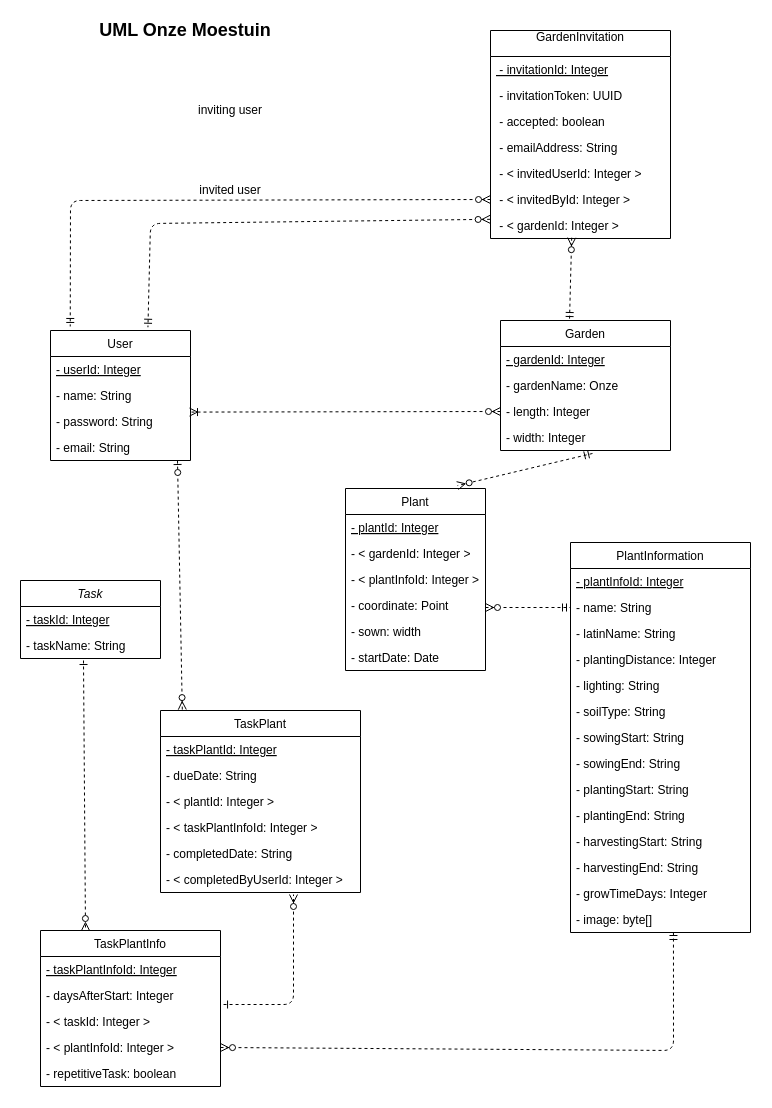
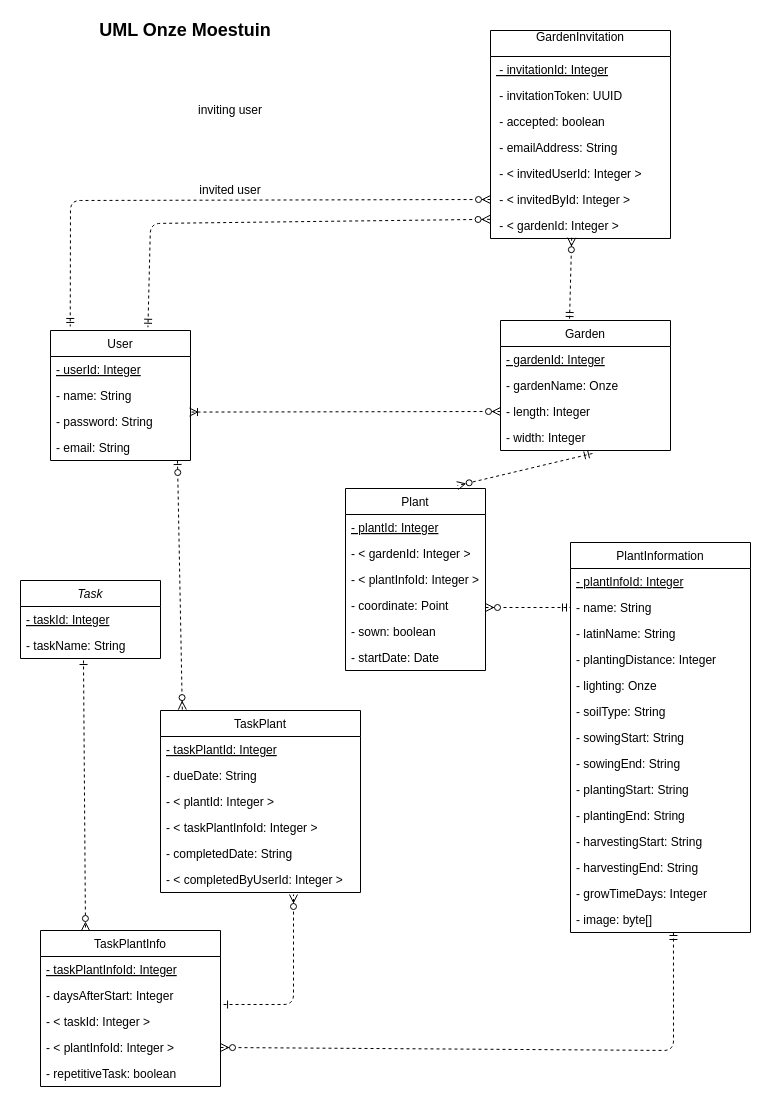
(388, 632) -> (395, 632)
(626, 686) -> (620, 686)
